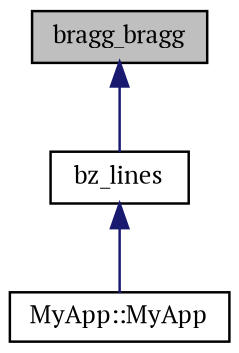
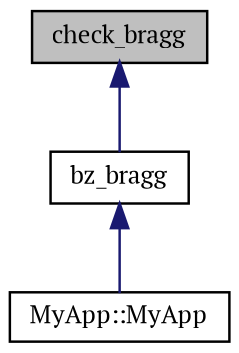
(120, 37) -> (120, 37)
(120, 178) -> (120, 178)
